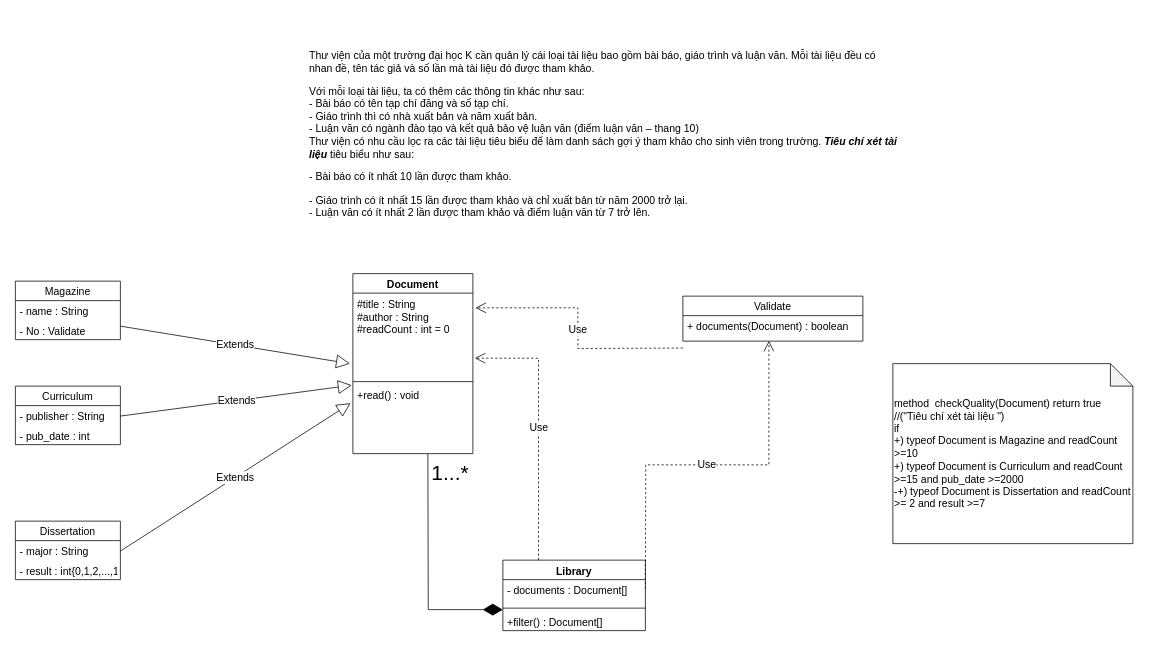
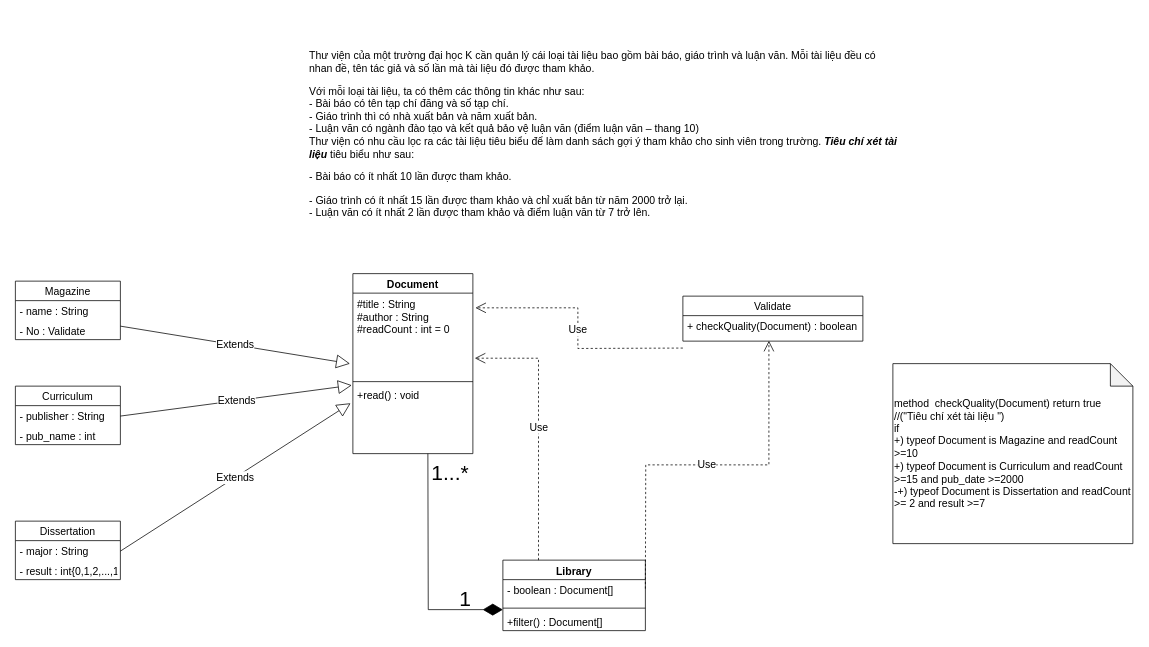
(771, 327) -> (777, 327)
(60, 436) -> (60, 436)
(572, 591) -> (565, 591)
none -> (465, 598)
